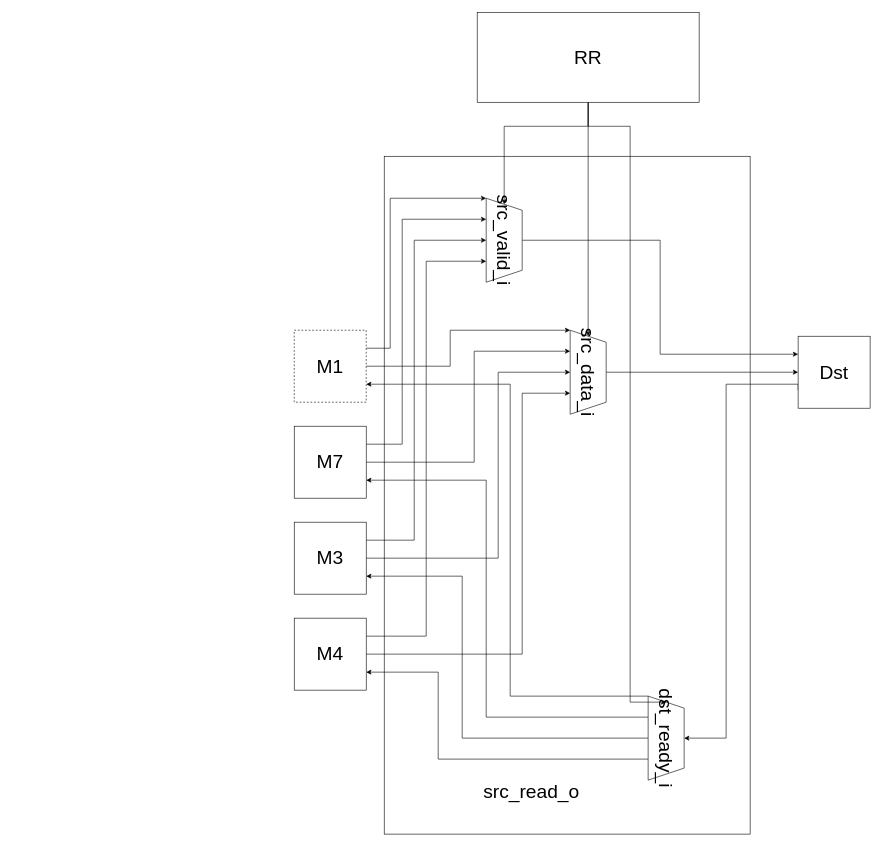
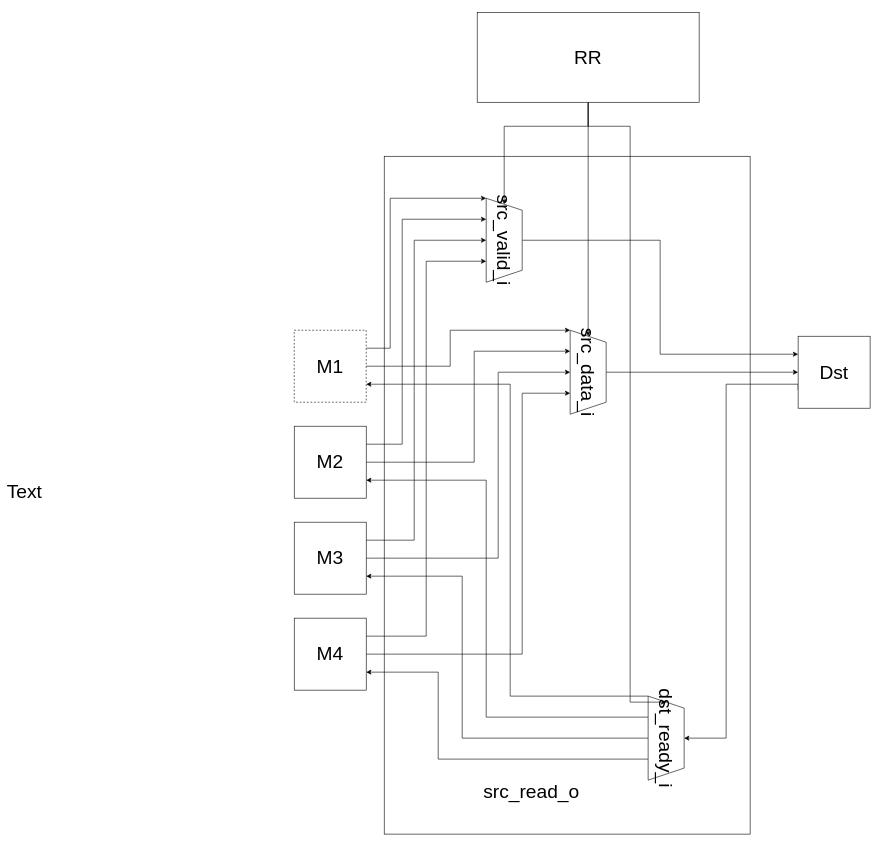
(330, 462) -> (330, 462)
none -> (24, 492)
